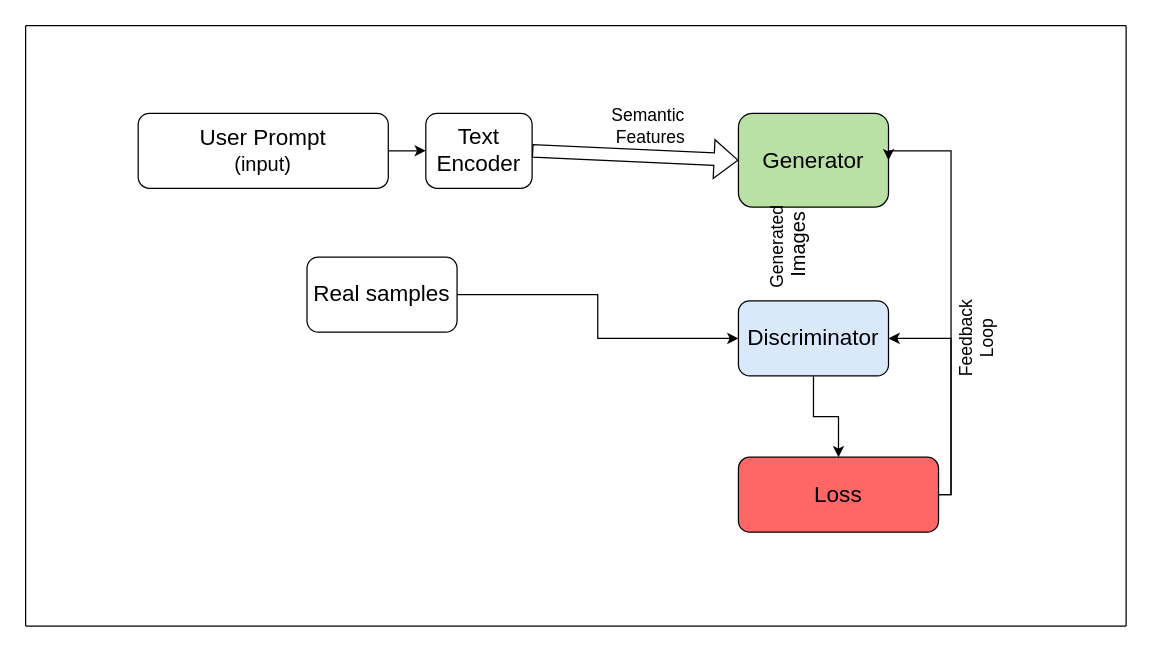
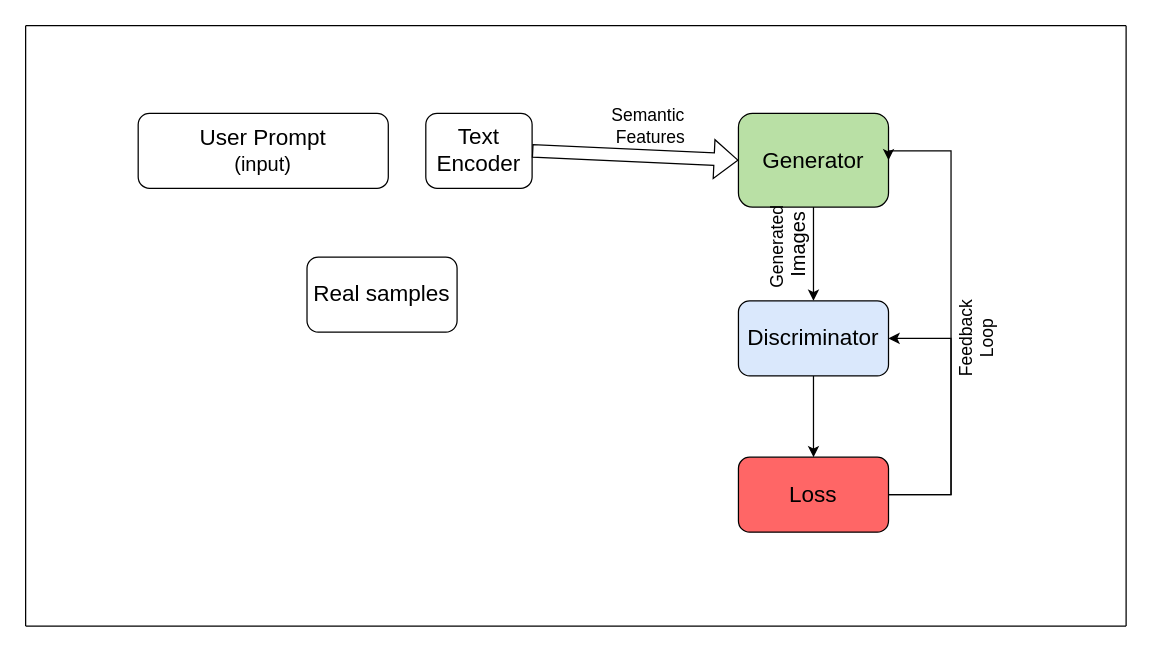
(411, 151) -> none
none -> (813, 249)
(598, 312) -> none
(838, 494) -> (813, 494)
